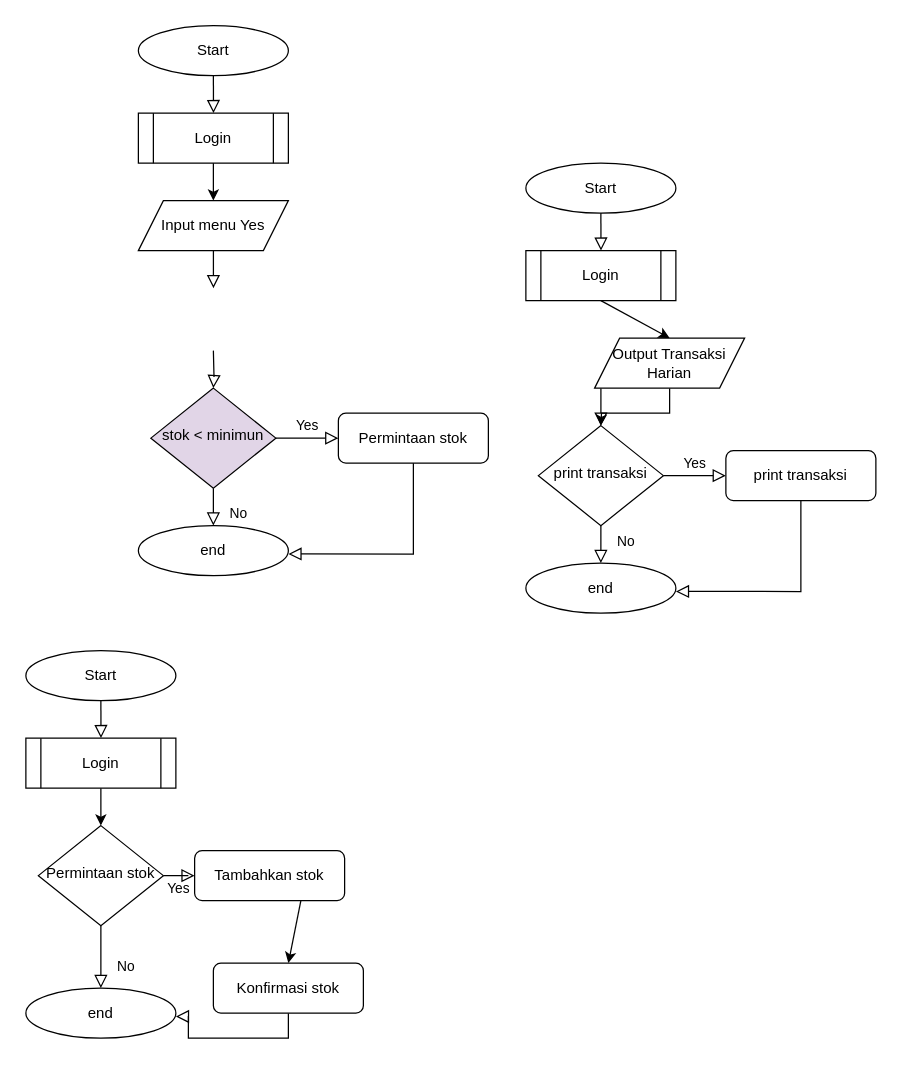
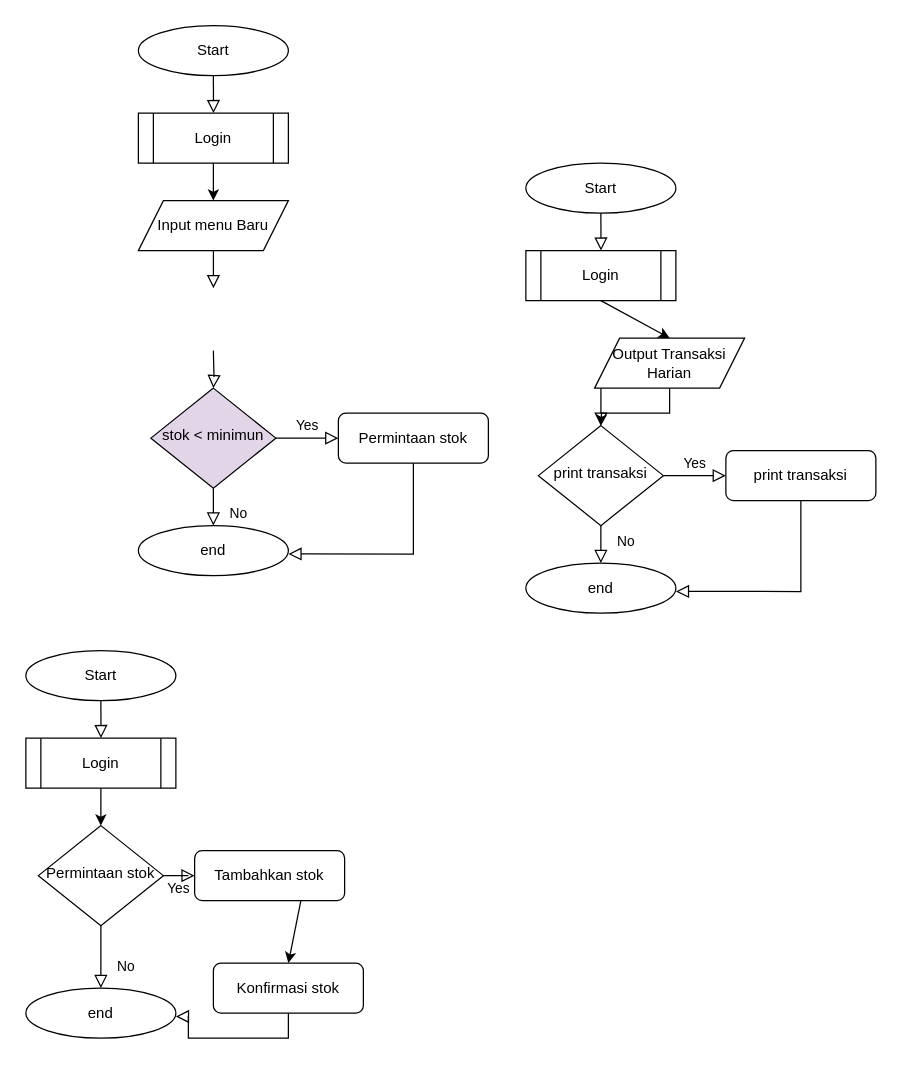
(213, 226) -> (213, 226)
